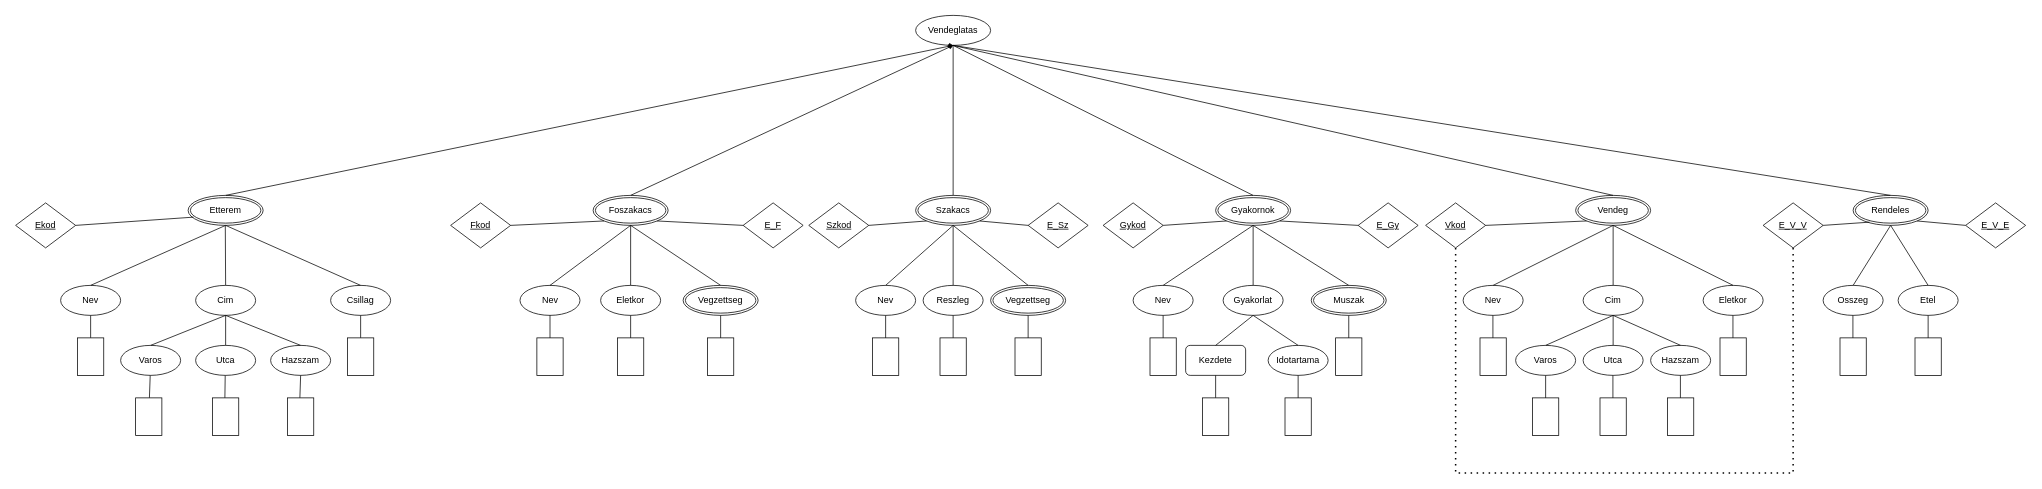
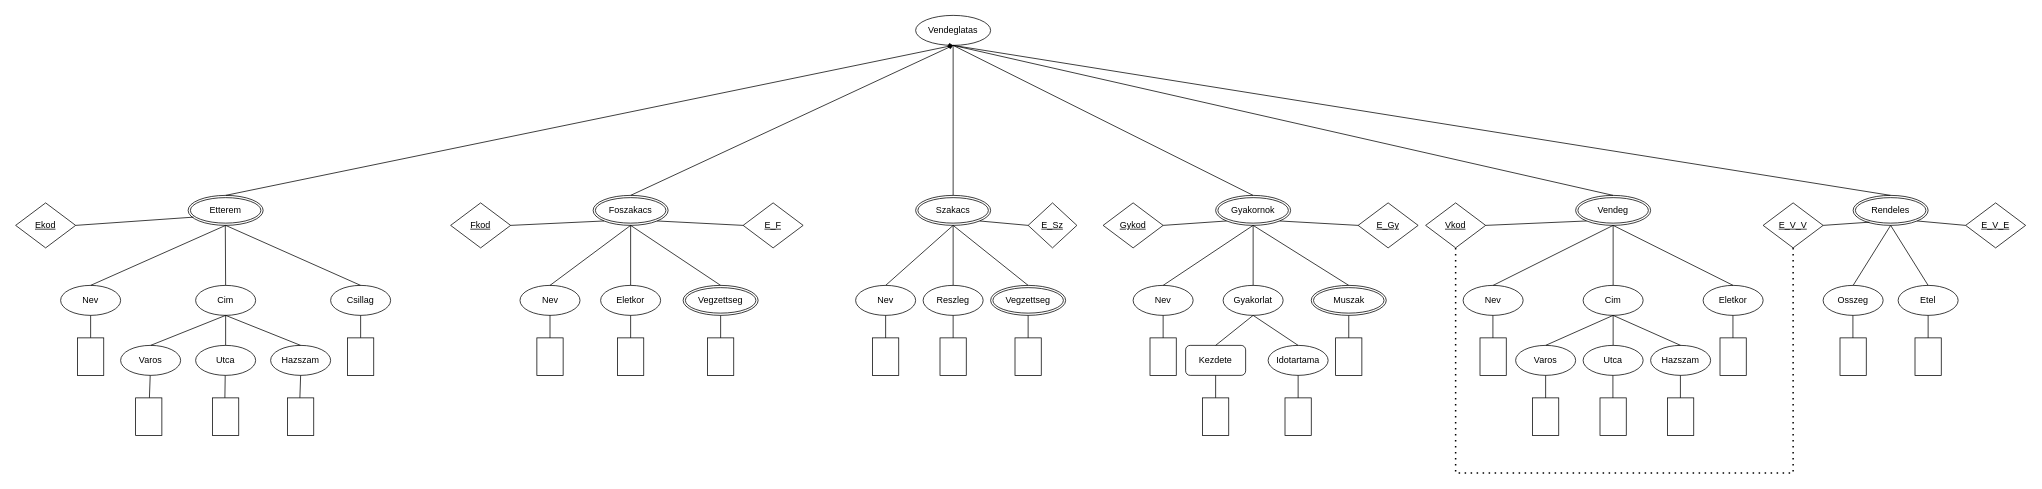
(897, 223) -> none
(839, 225) -> none
(1058, 225) -> (1052, 225)
